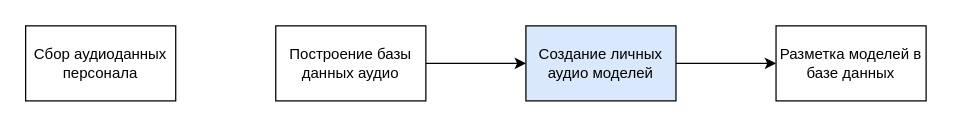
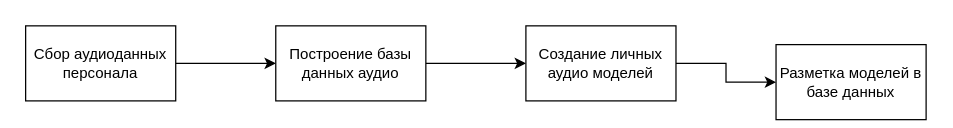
none -> (222, 63)
(601, 63) -> (601, 63)
(851, 63) -> (851, 82)
